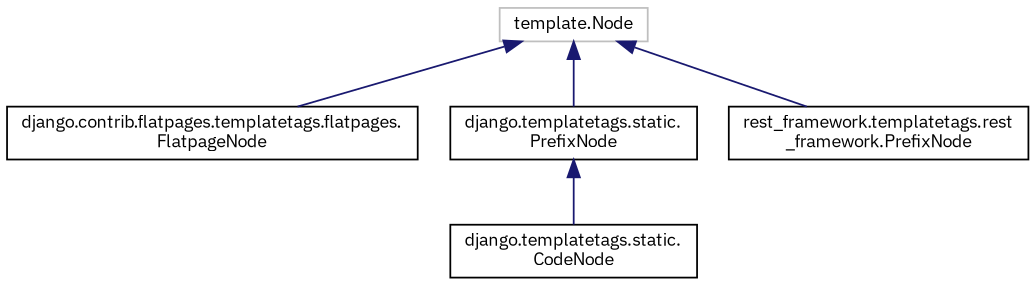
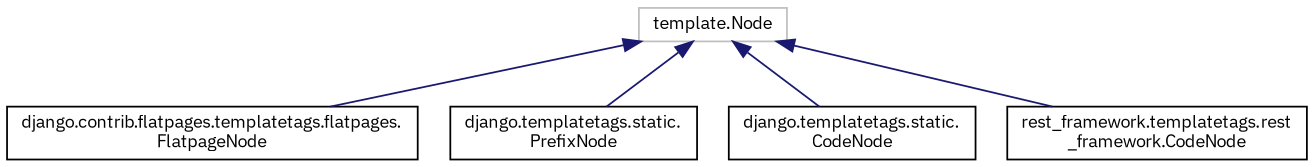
(879, 133) -> (1157, 133)
(574, 201) -> (783, 80)
